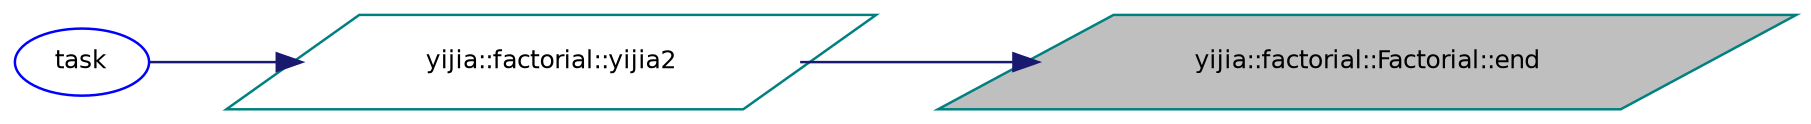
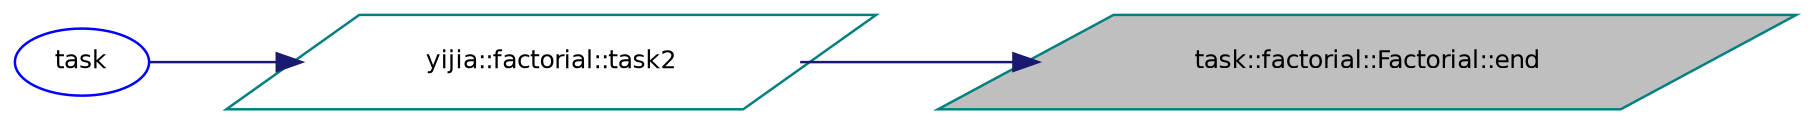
(551, 62) -> (551, 62)
(1367, 62) -> (1367, 62)
